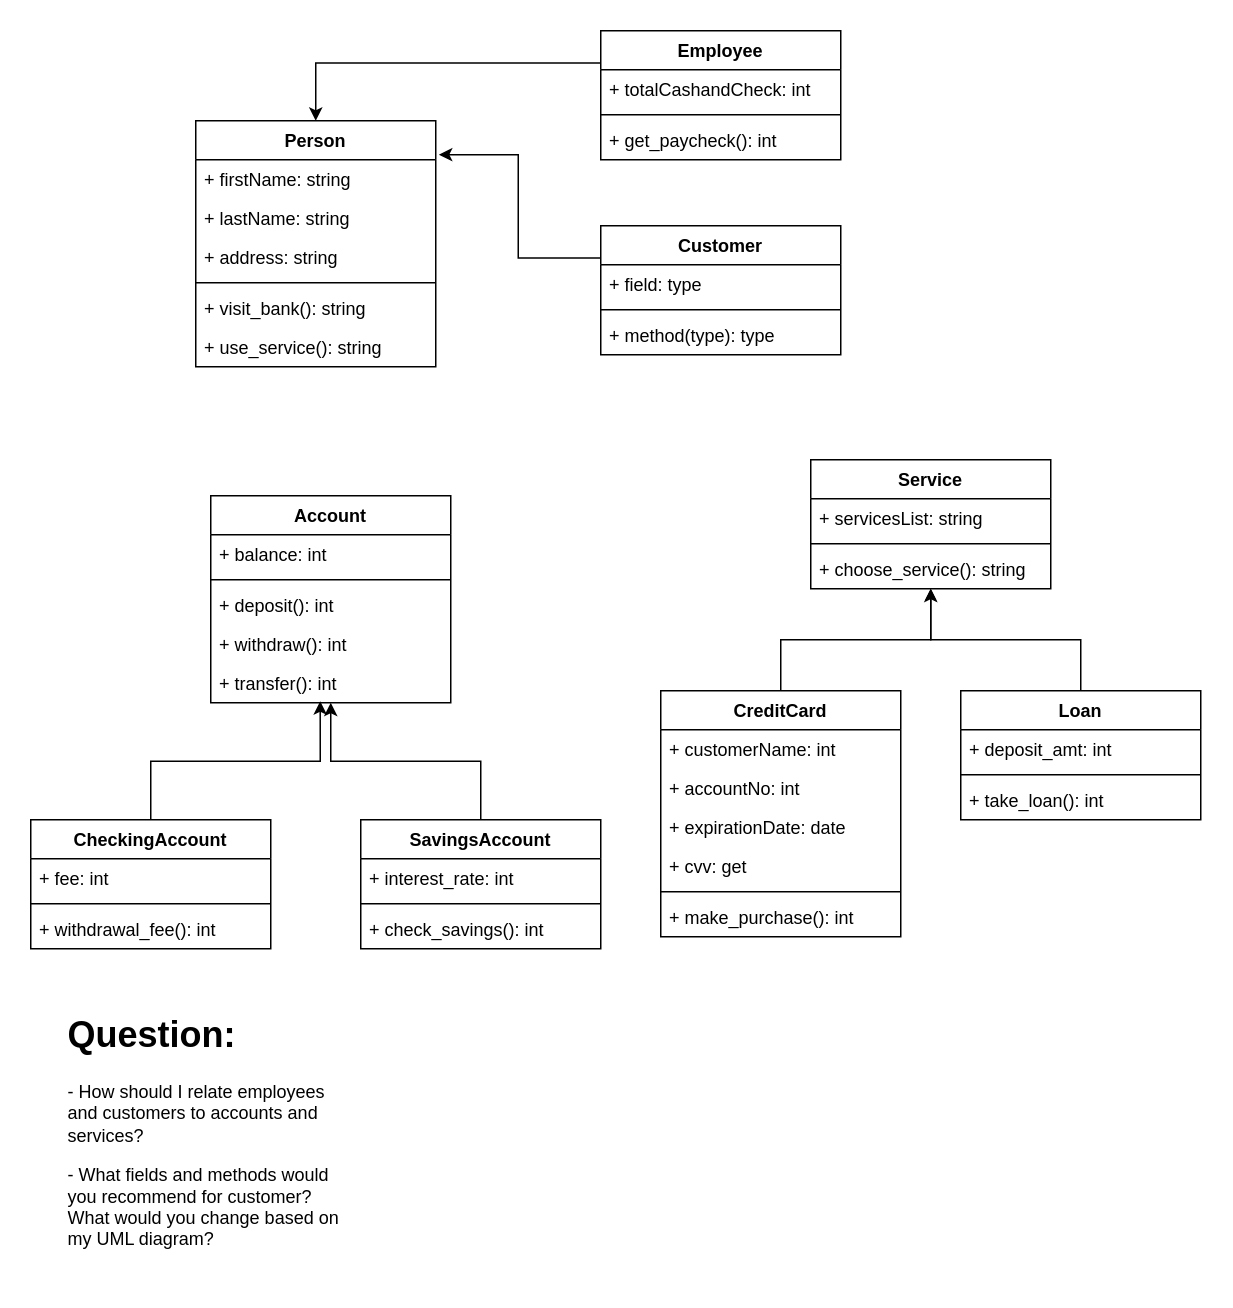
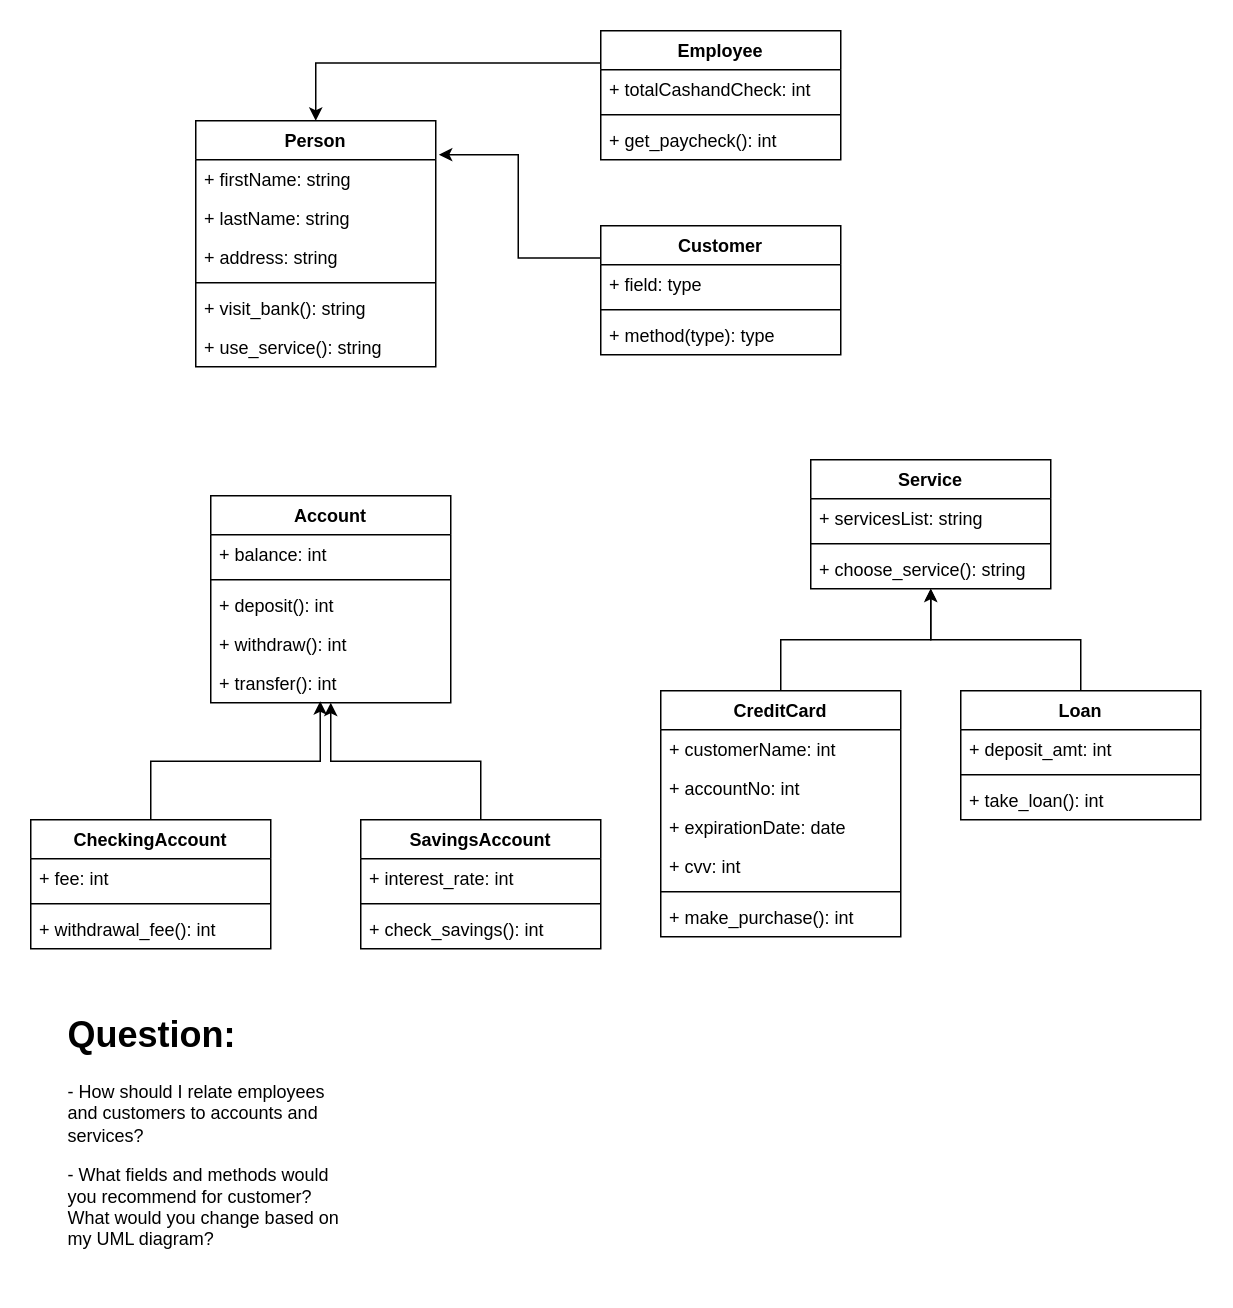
(712, 867) -> (710, 867)
